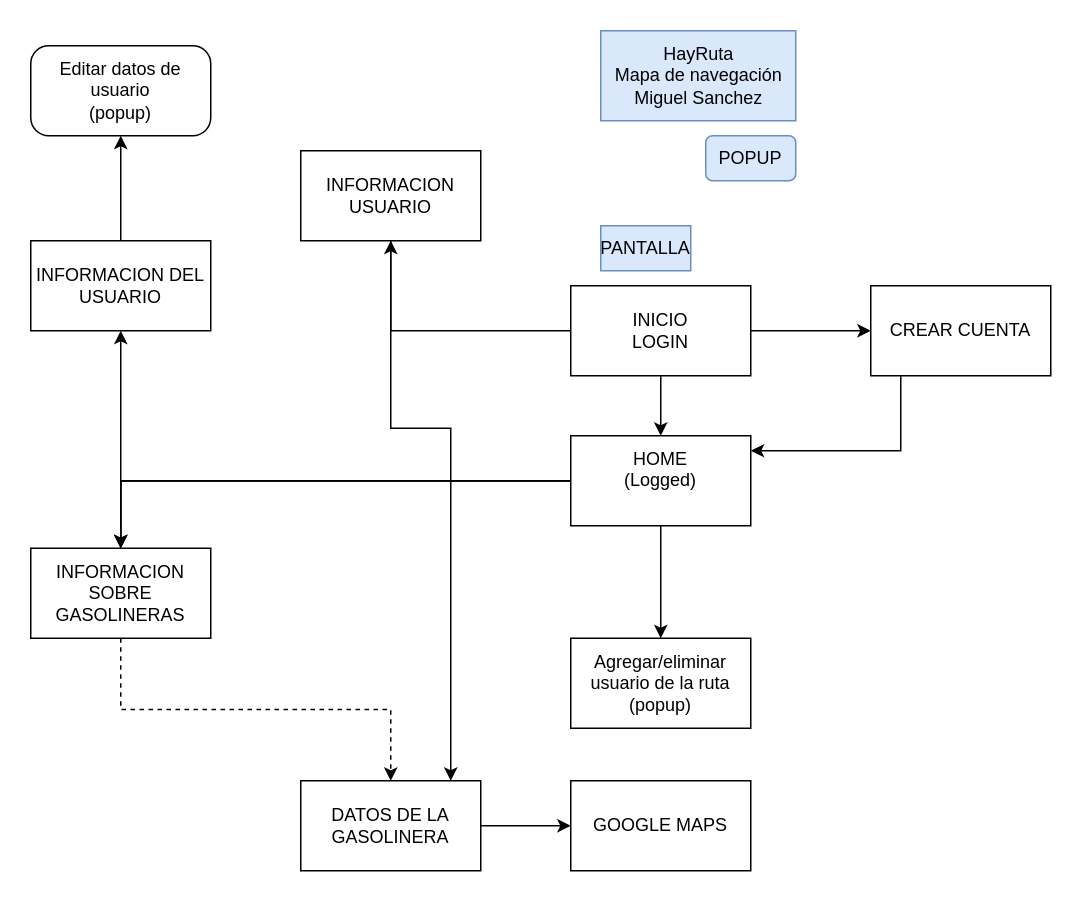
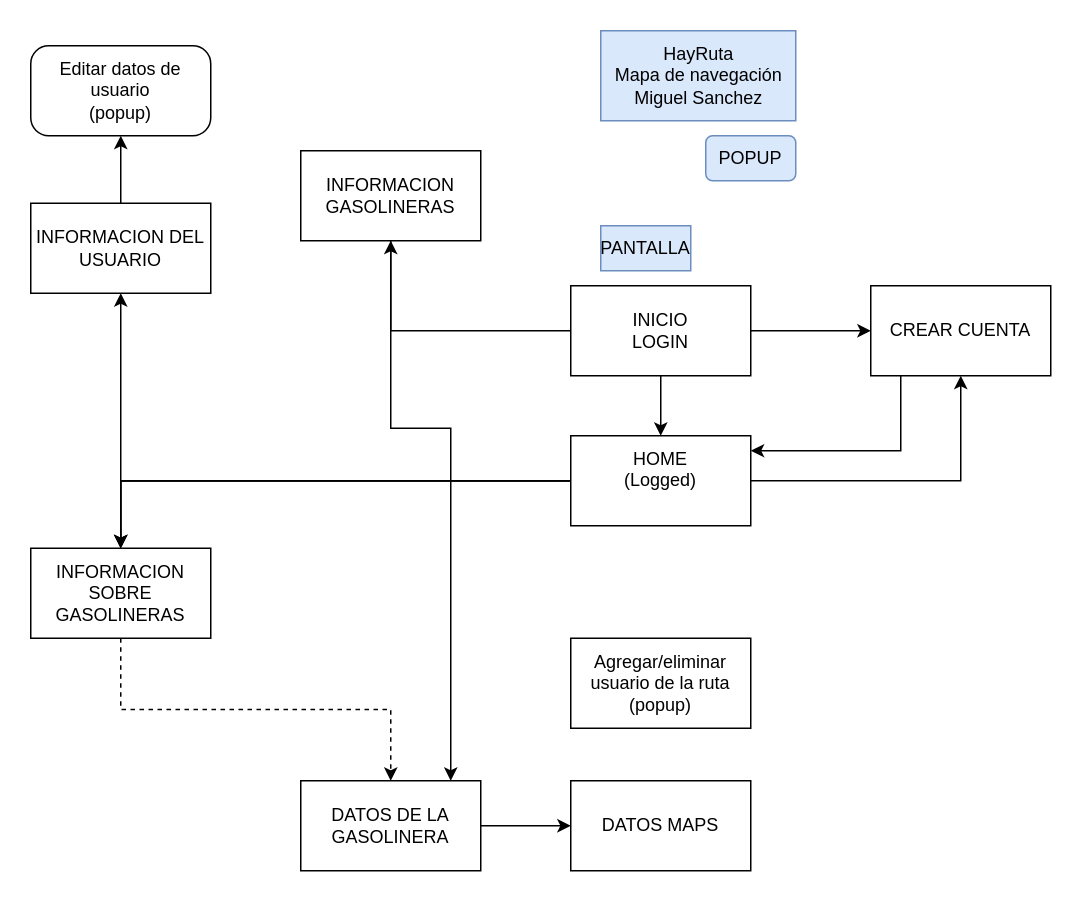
(391, 196) -> (391, 196)
(121, 286) -> (121, 248)
(661, 577) -> (903, 481)
(661, 826) -> (661, 826)
